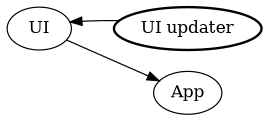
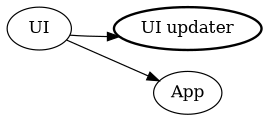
(101, 21) -> (89, 36)
